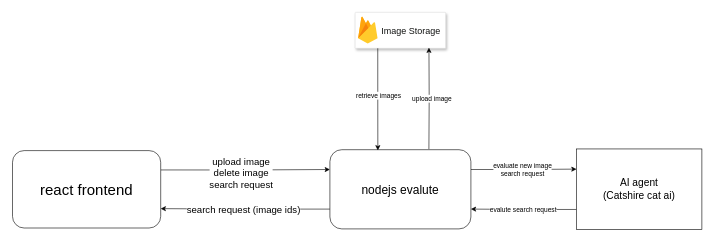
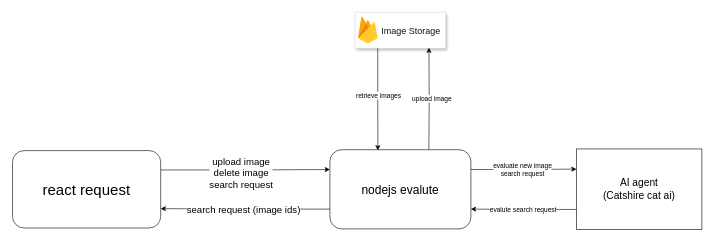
(86, 189) -> (86, 189)
